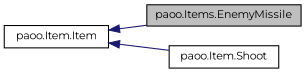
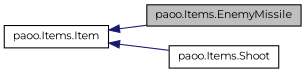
(56, 37) -> (56, 37)
(224, 57) -> (224, 57)
